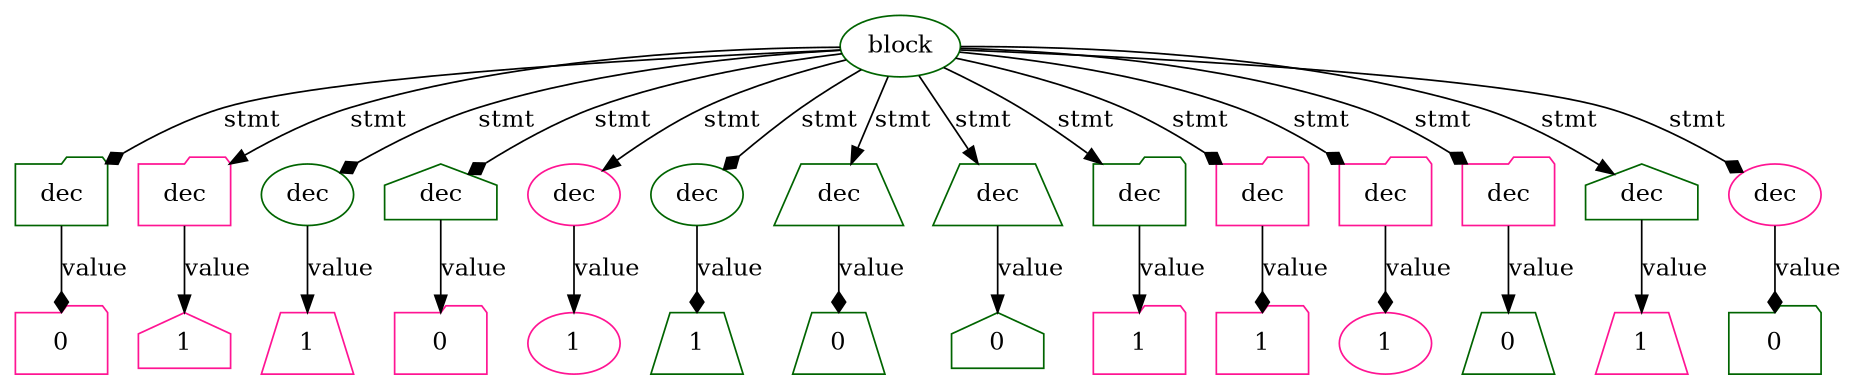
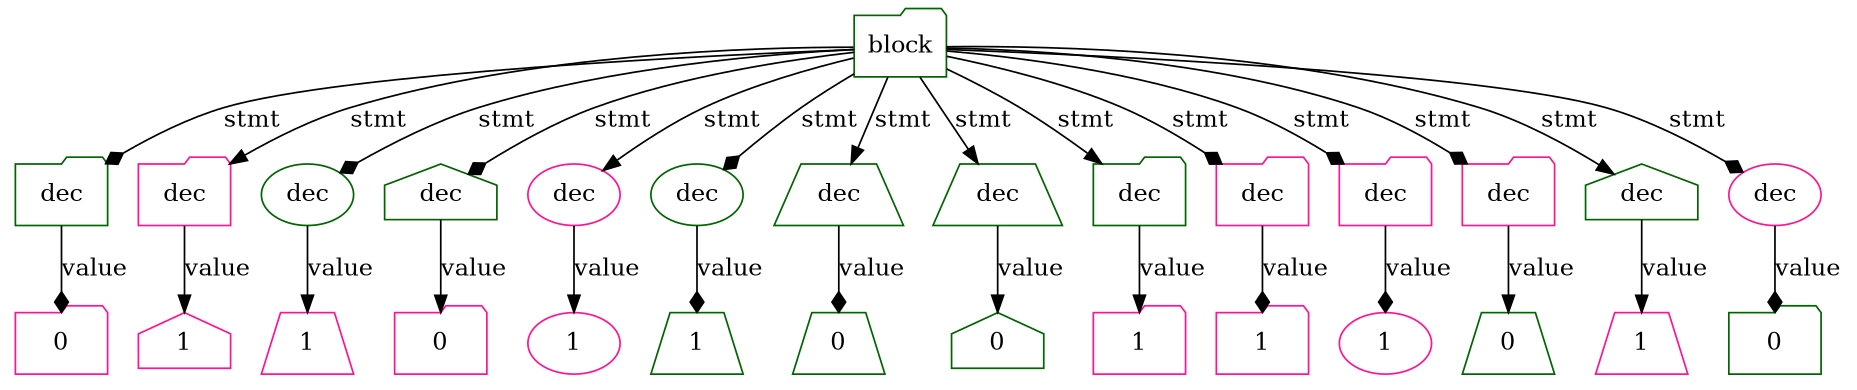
(900, 46) -> (900, 46)
